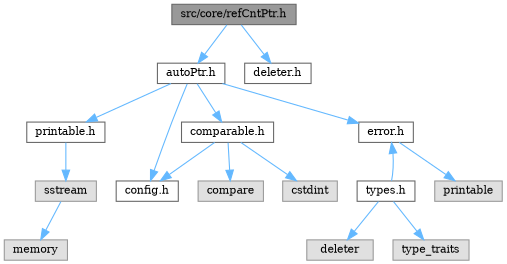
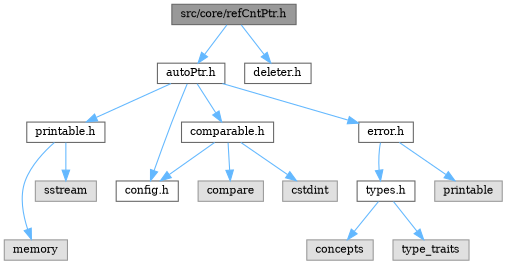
(393, 167) -> (379, 156)
(53, 216) -> (25, 181)
(340, 250) -> (340, 250)
